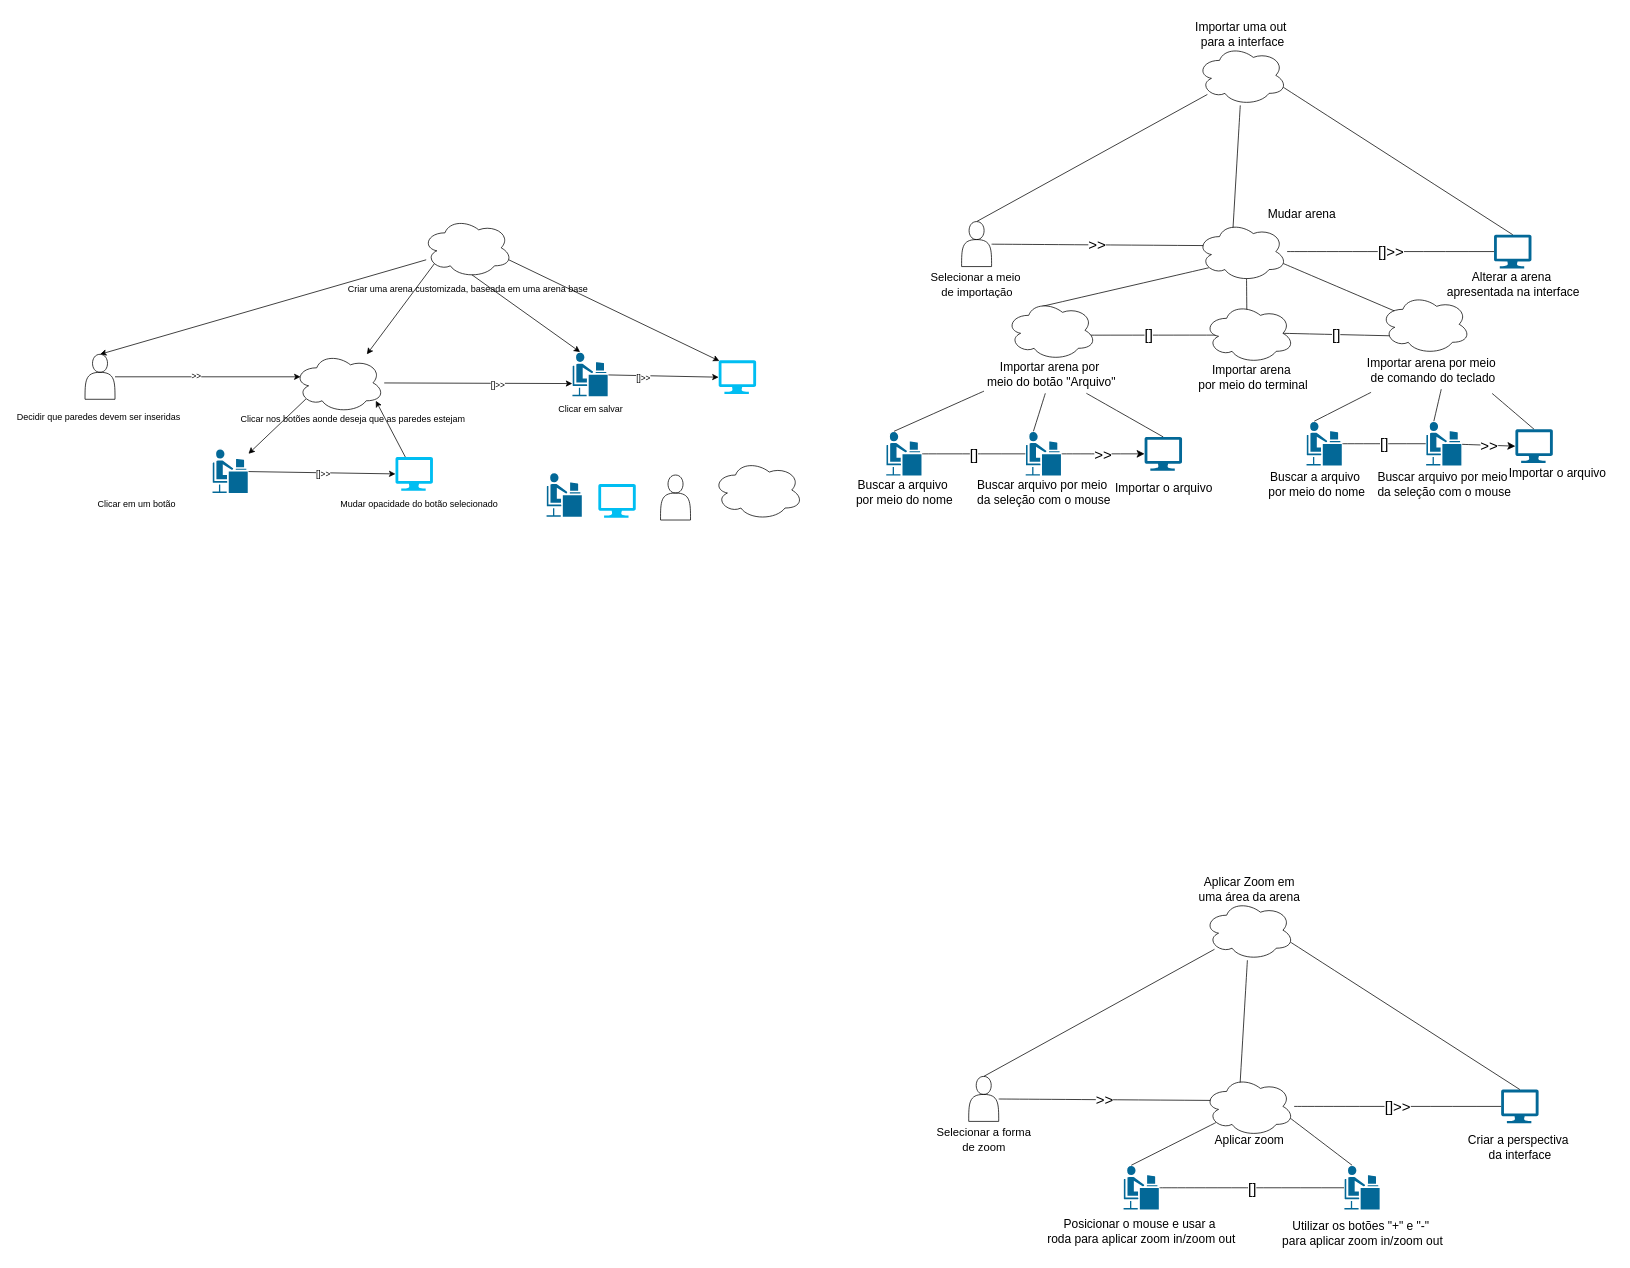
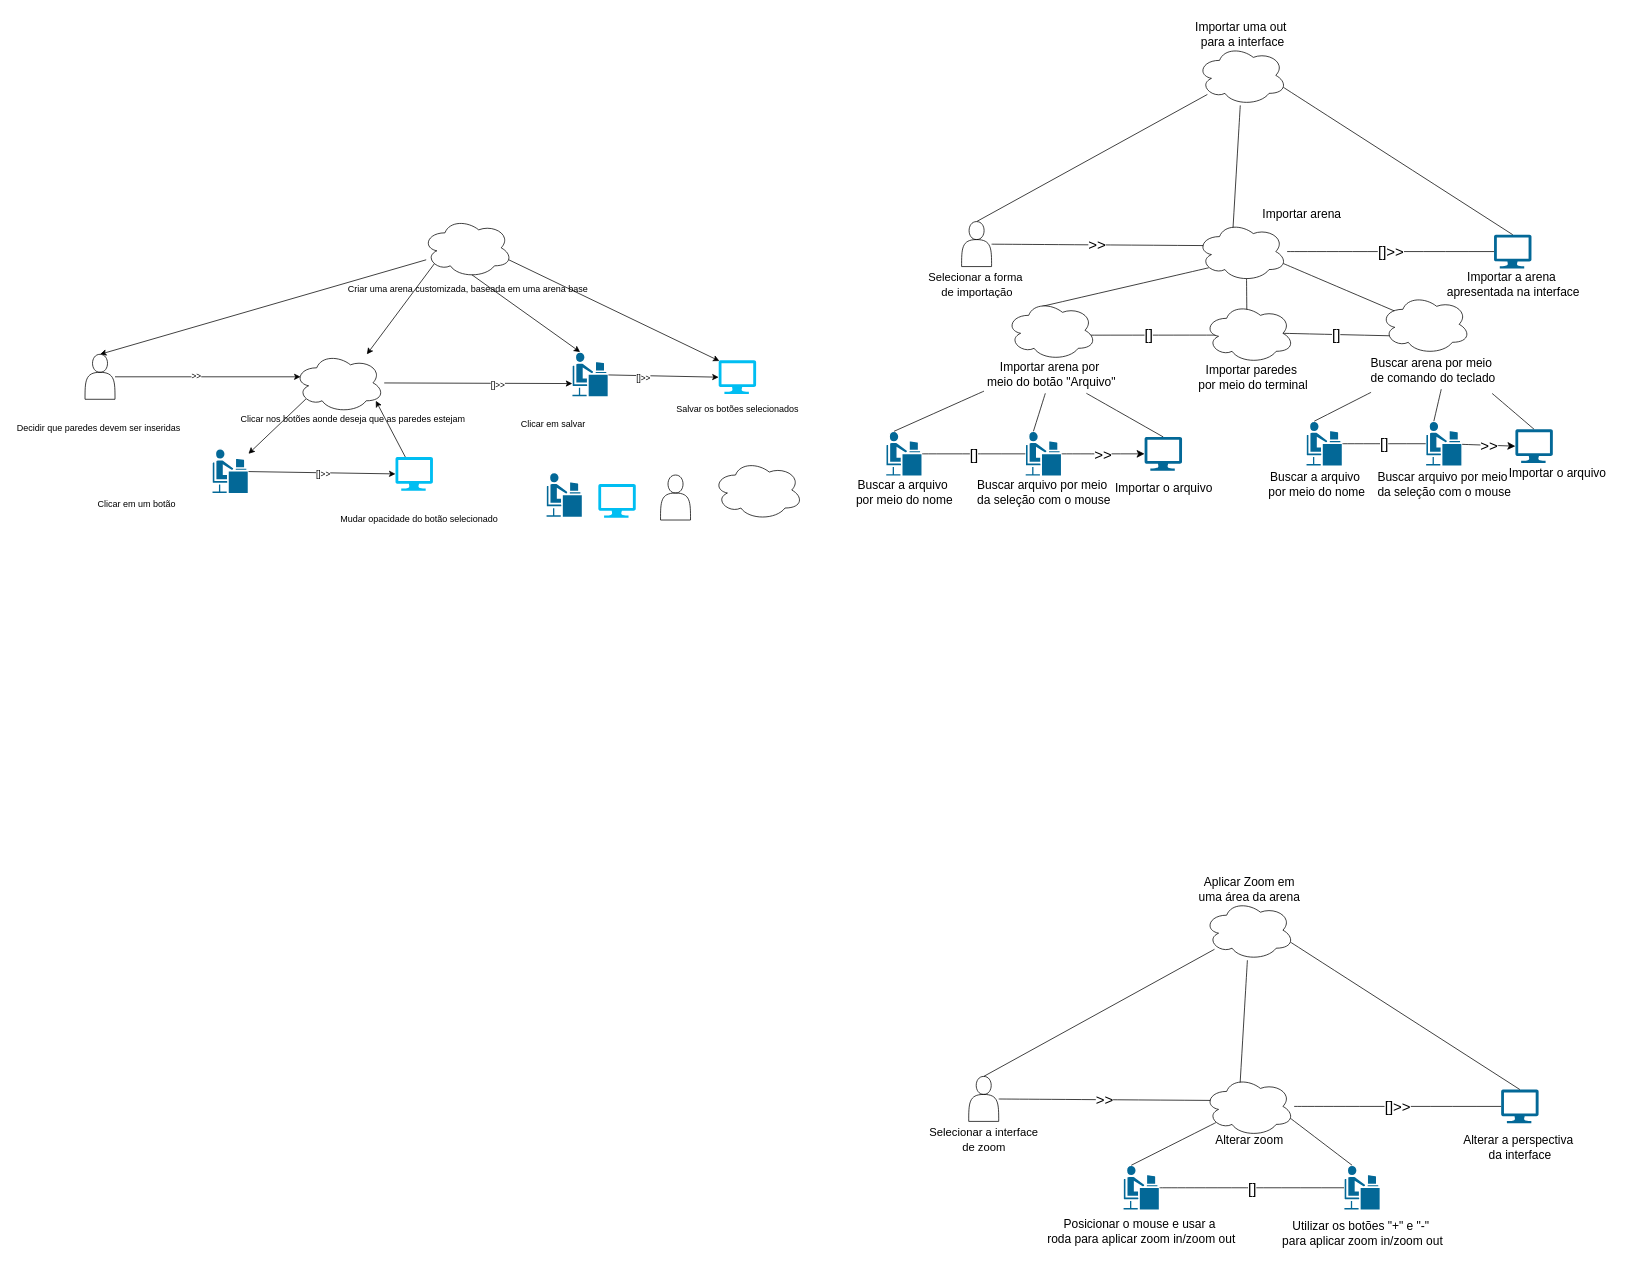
(1302, 214) -> (1302, 214)
(977, 285) -> (977, 285)
(1514, 285) -> (1514, 285)
(1433, 371) -> (1433, 371)
(1253, 378) -> (1253, 378)
(591, 414) -> (553, 429)
none -> (737, 414)
(100, 422) -> (100, 433)
(419, 504) -> (419, 519)
(984, 1140) -> (984, 1140)
(1250, 1140) -> (1250, 1140)
(1520, 1147) -> (1520, 1147)
